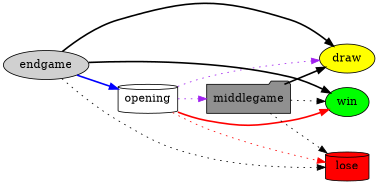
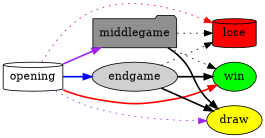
(94, 81) -> (73, 77)
(188, 99) -> (78, 58)
